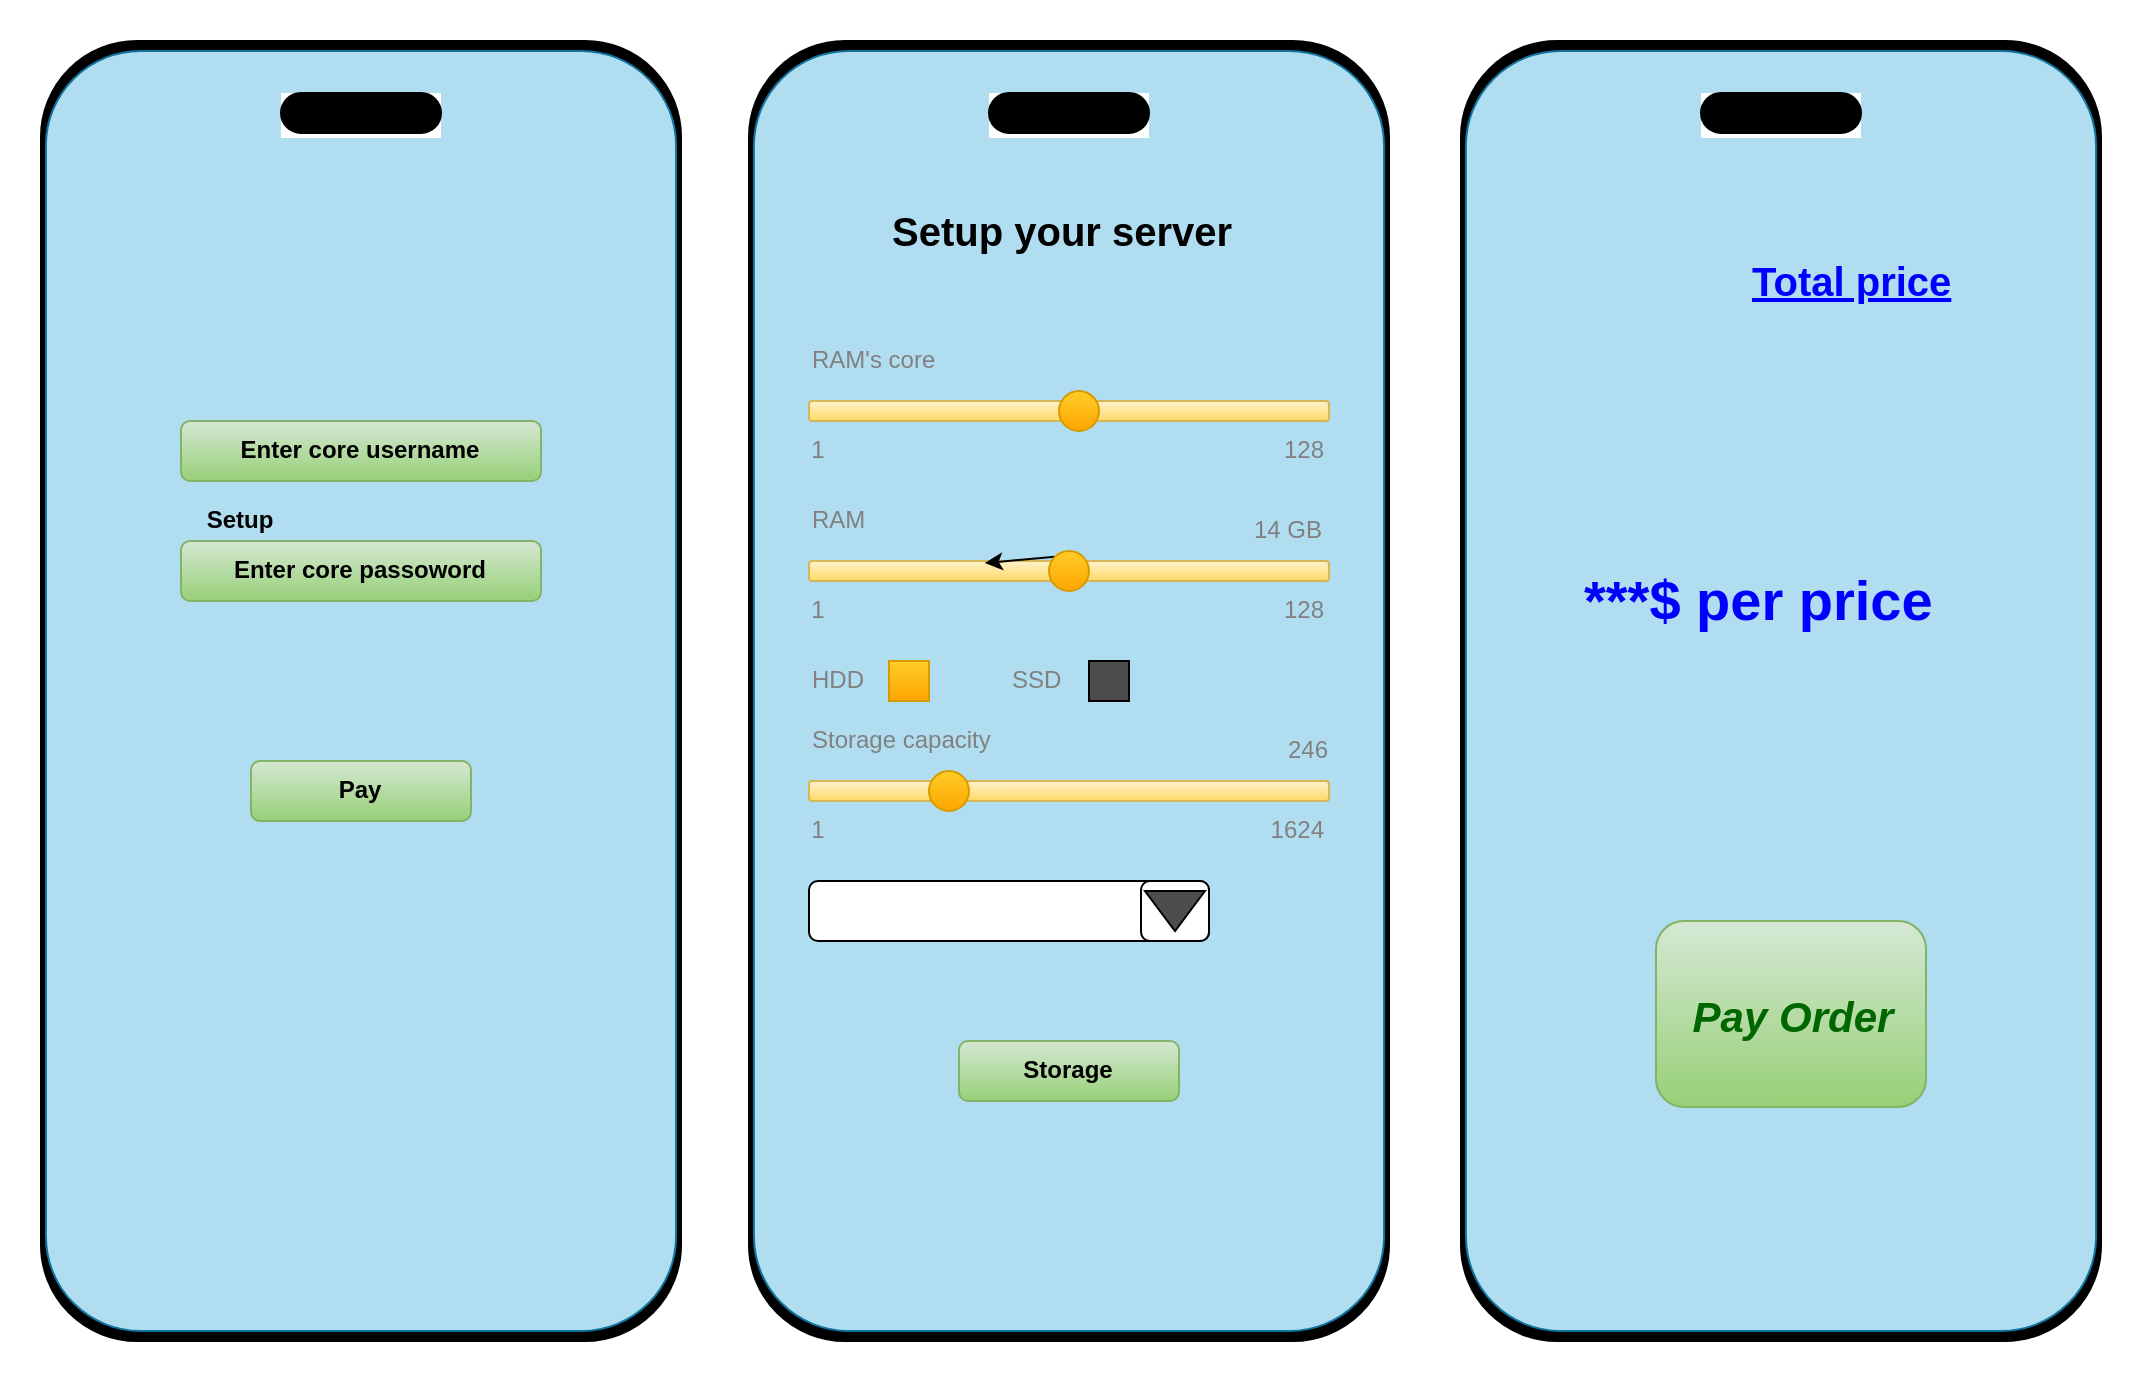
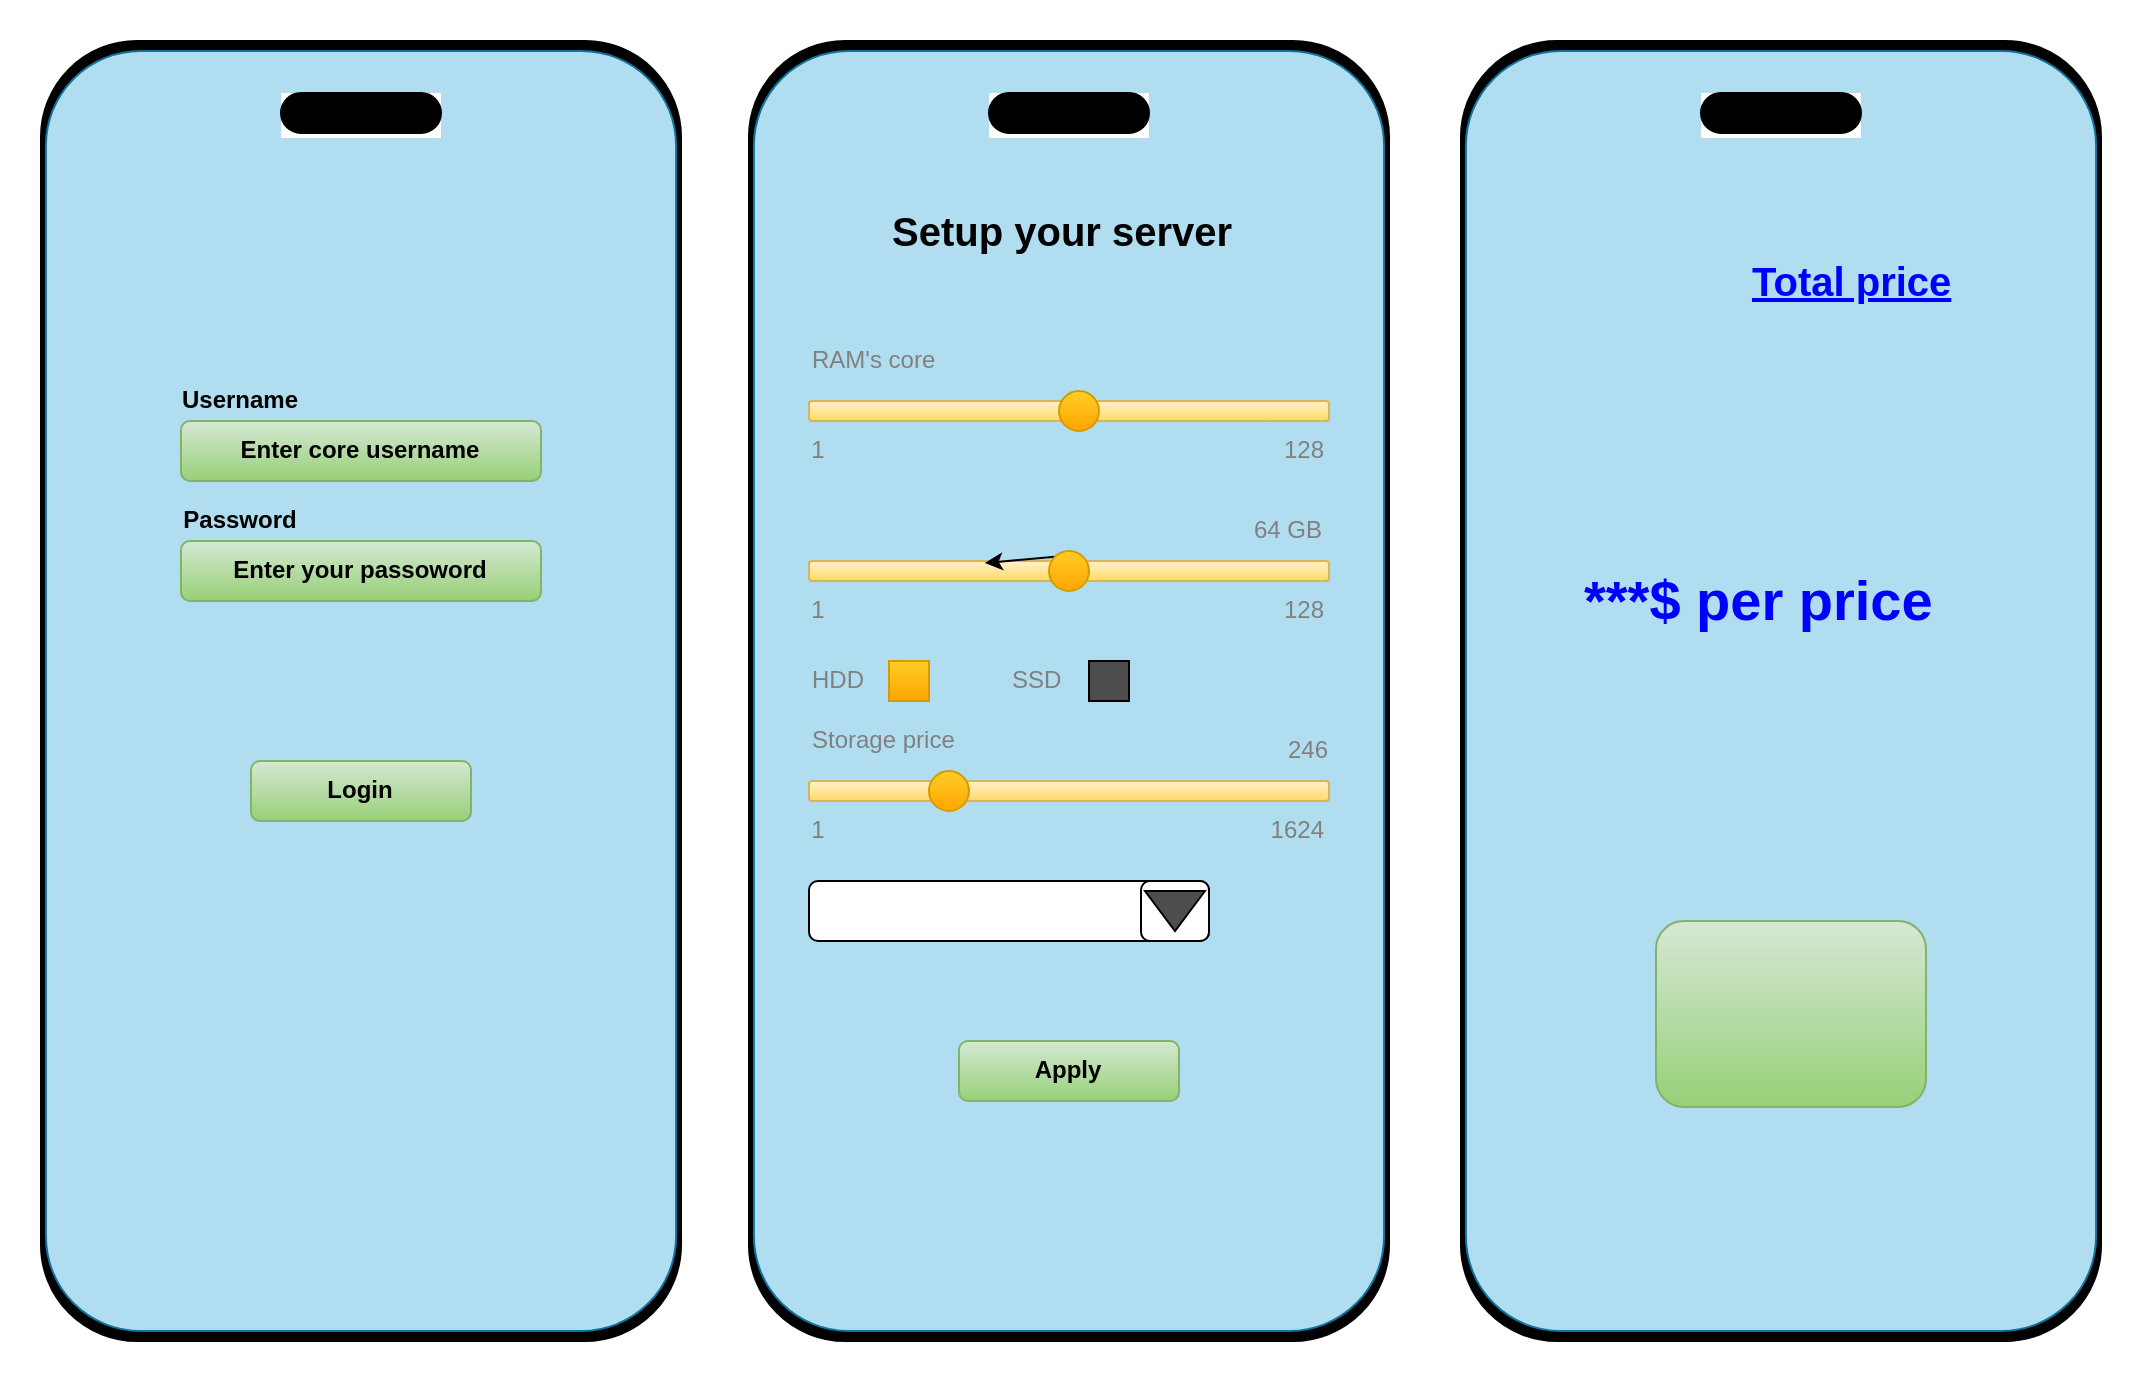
none -> (241, 401)
(241, 521) -> (241, 521)
(889, 521) -> none
(1289, 531) -> (1289, 531)
(361, 571) -> (361, 571)
(914, 741) -> (894, 741)
(361, 791) -> (361, 791)
(1794, 1016) -> none
(1069, 1071) -> (1069, 1071)
